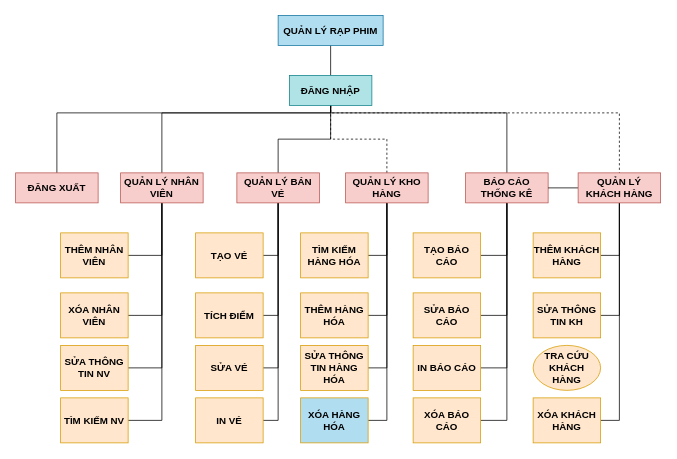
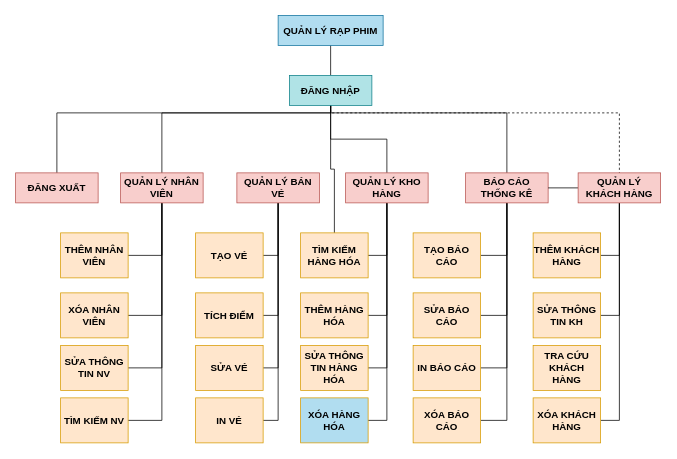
(287, 139) -> (334, 185)
(375, 139) -> (375, 139)
(567, 368) -> (567, 368)
